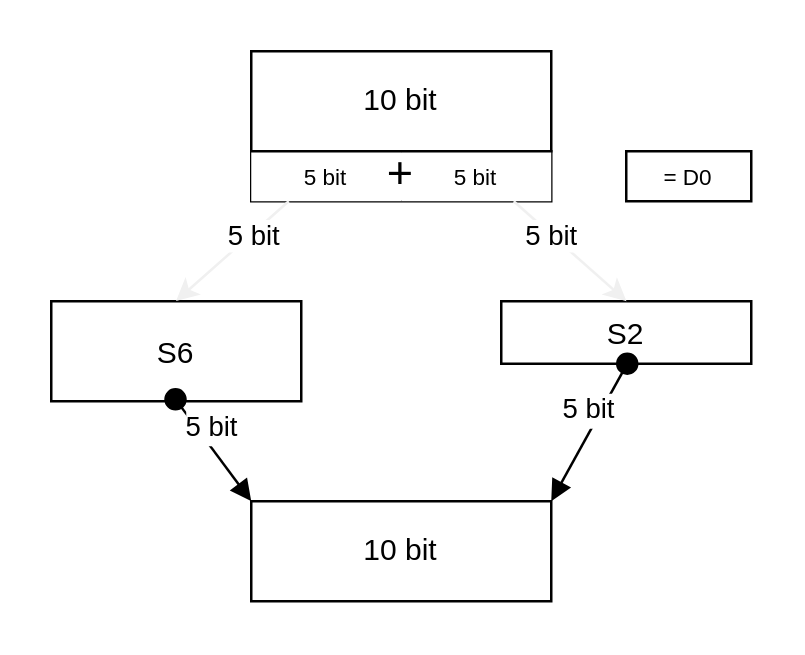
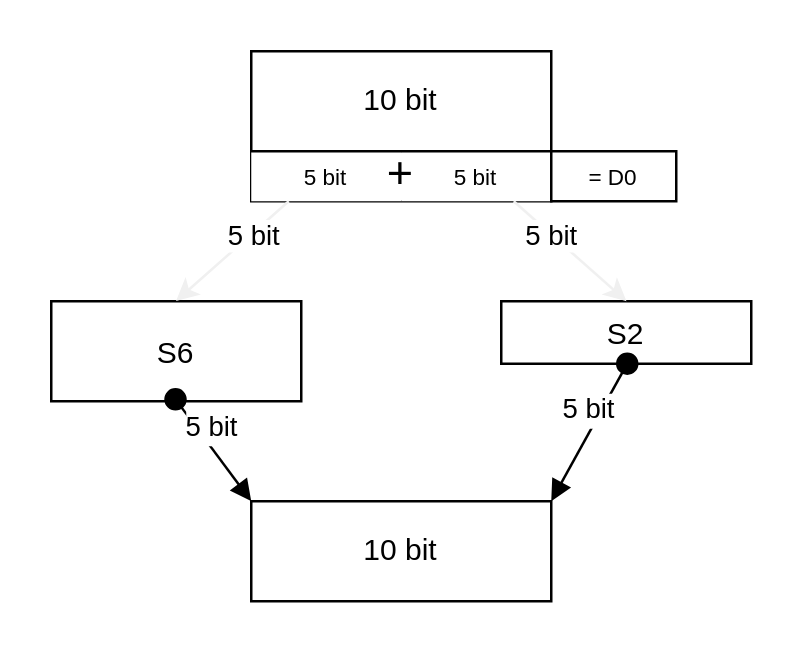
(689, 176) -> (614, 176)
